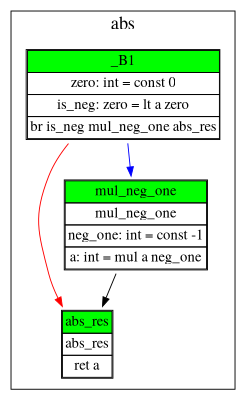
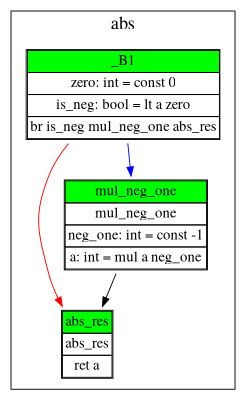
(123, 105) -> (123, 105)
